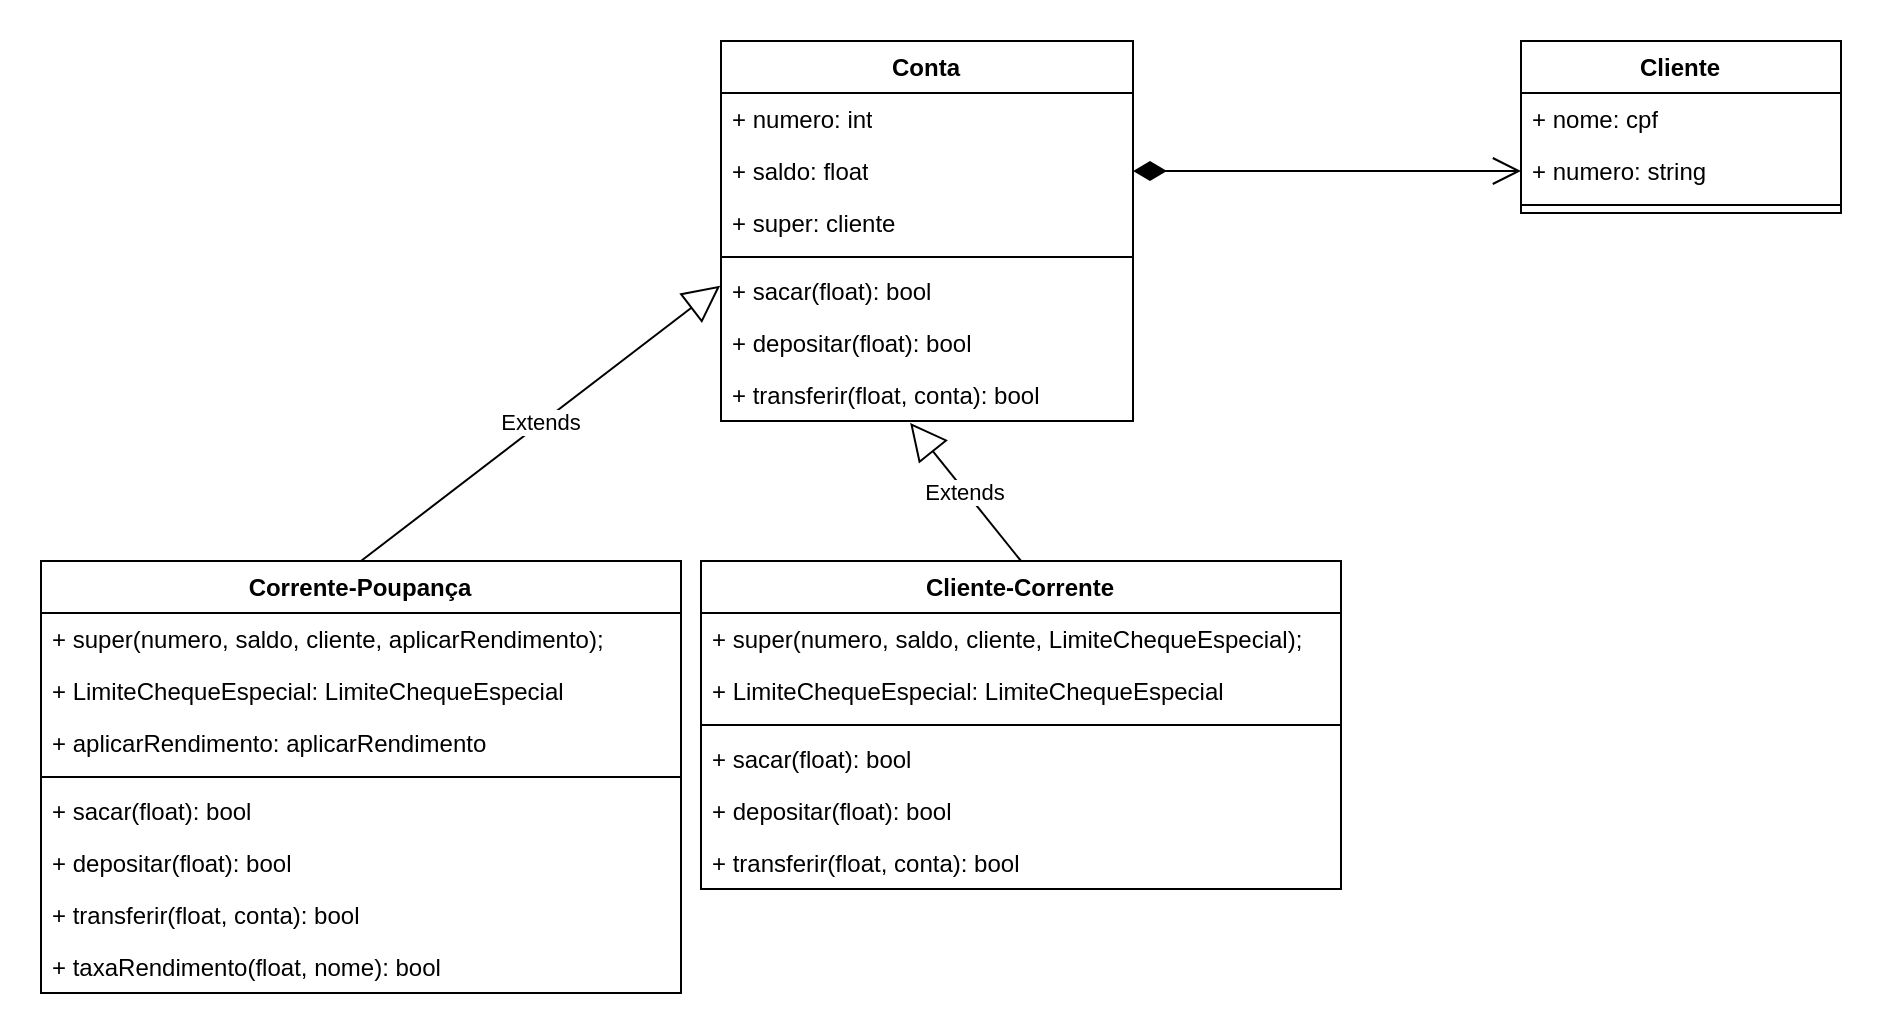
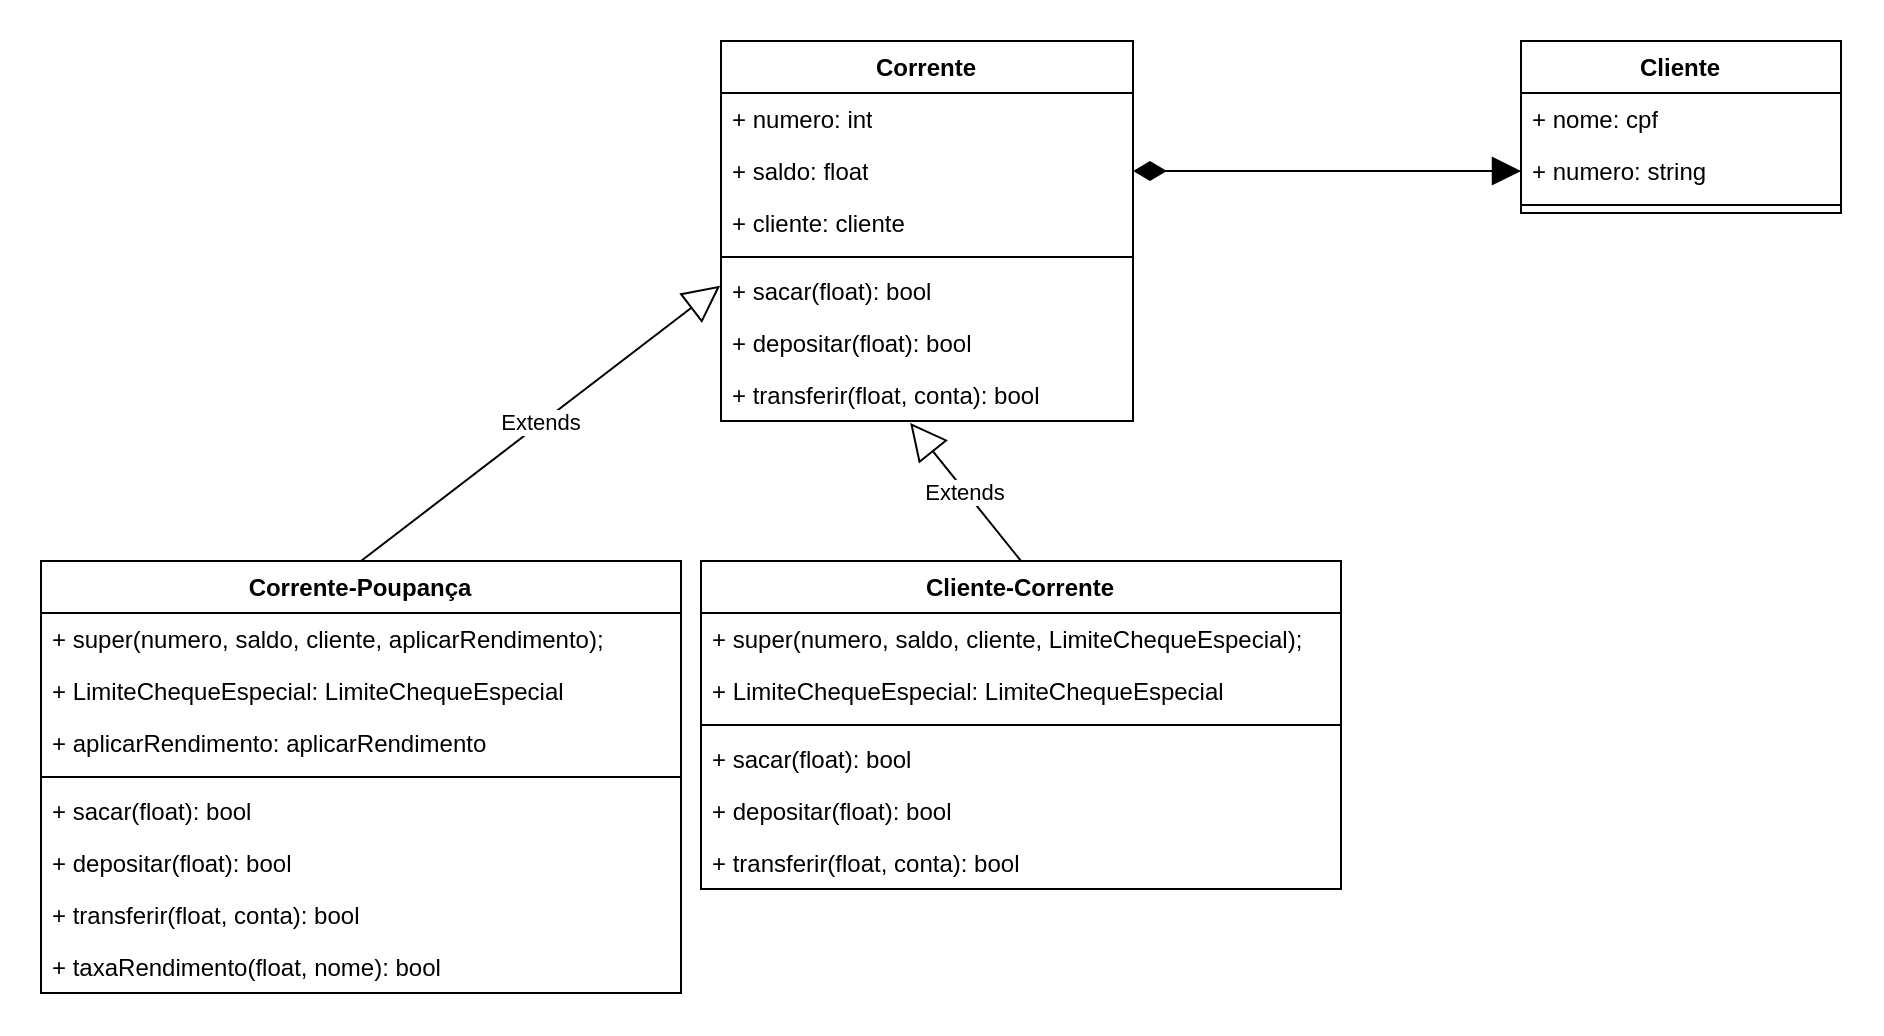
(927, 69) -> (927, 69)
(1501, 171) -> (1491, 171)
(825, 225) -> (832, 225)
